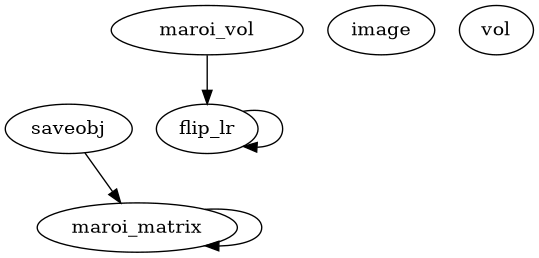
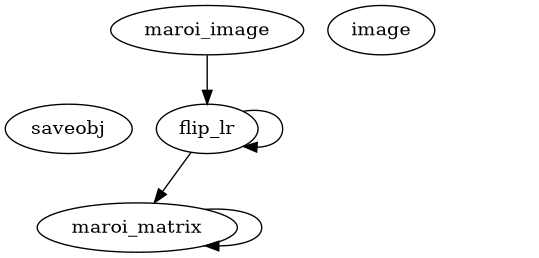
(207, 30) -> (207, 30)
(496, 30) -> none
(99, 172) -> (177, 172)
